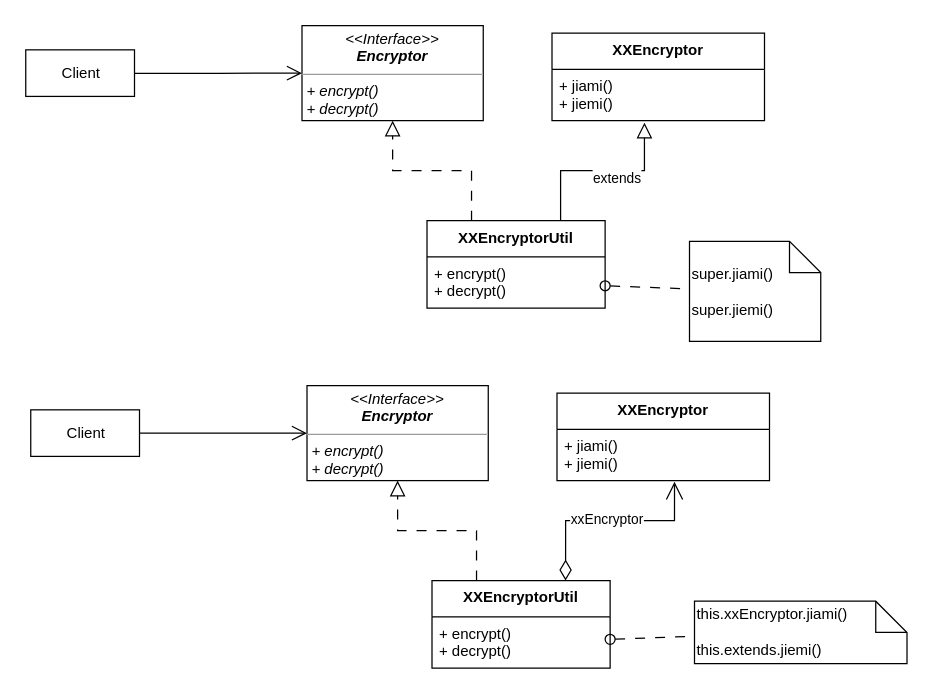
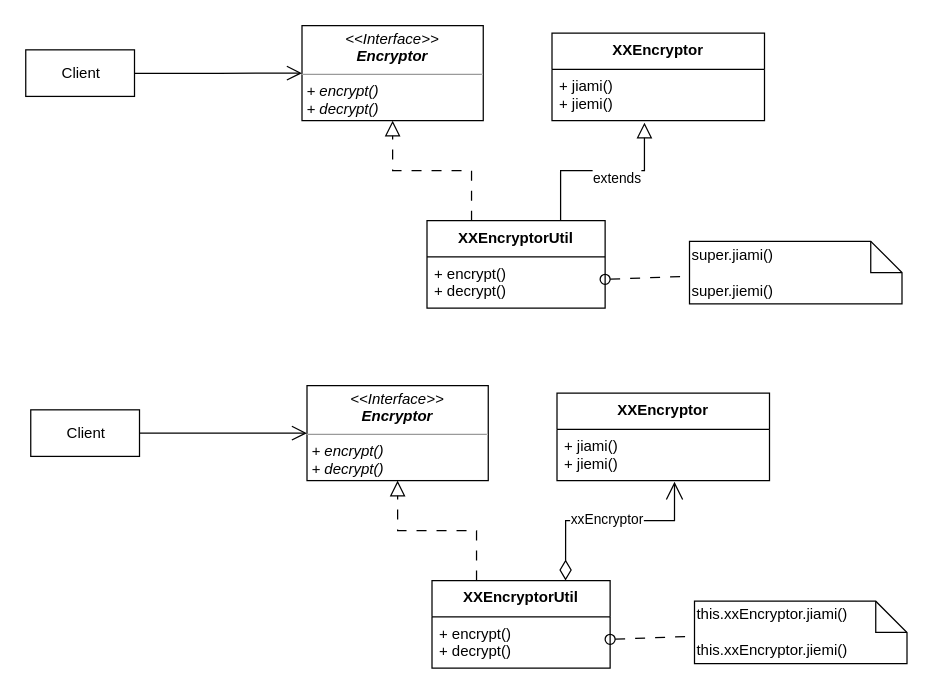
(755, 291) -> (796, 273)
(788, 632) -> (788, 632)
